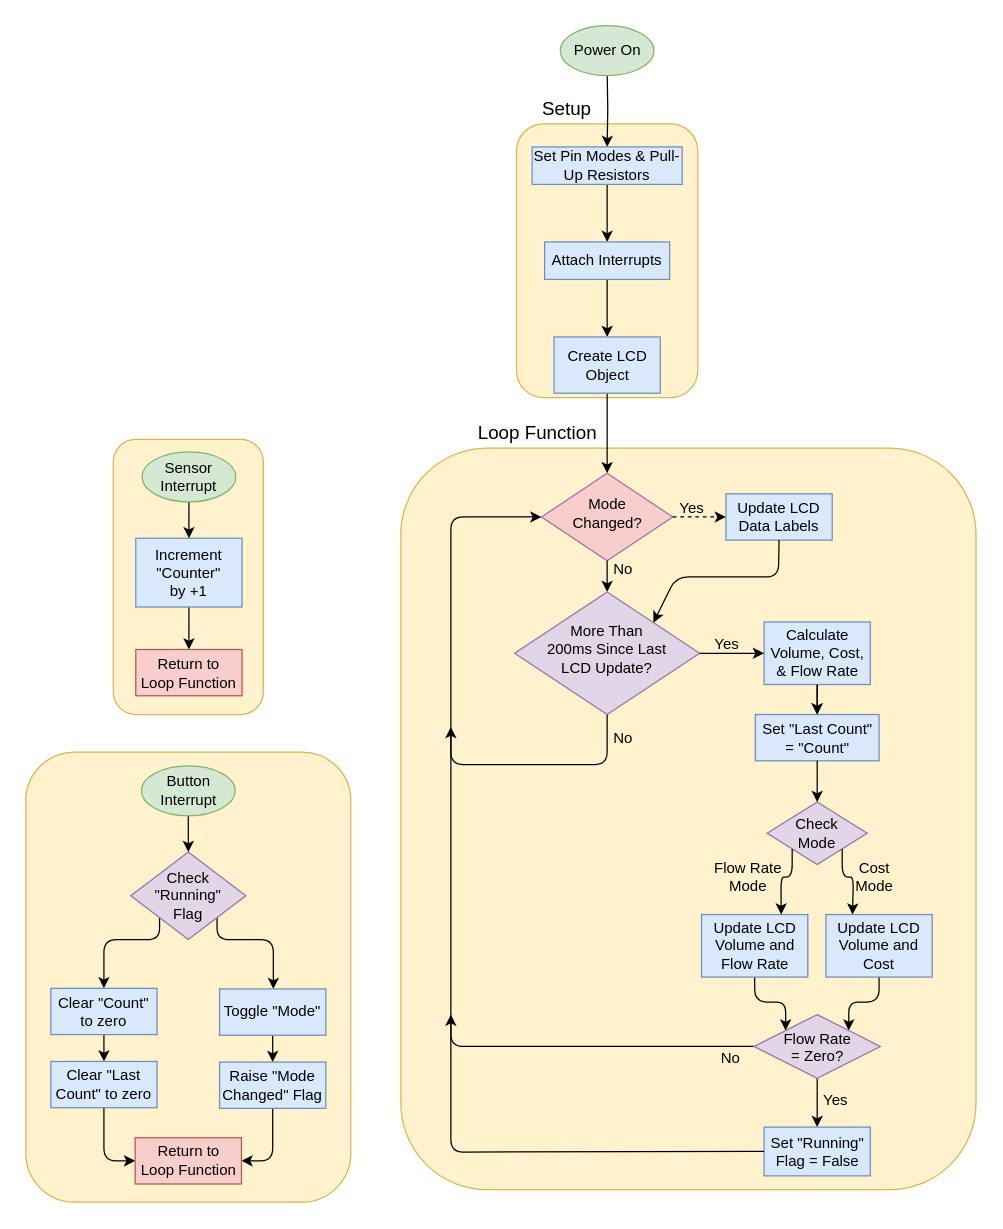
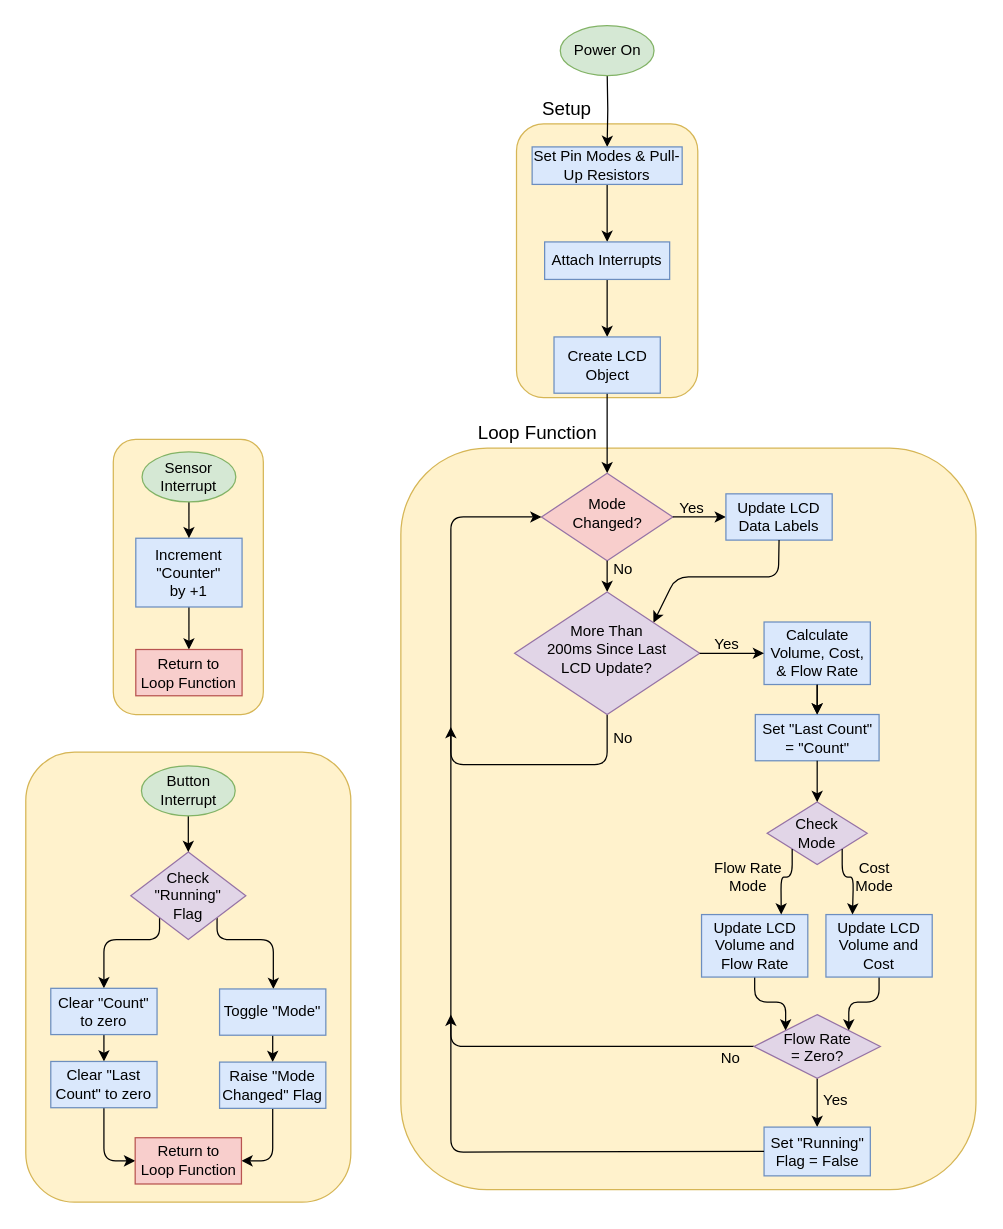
(696, 517) -> (696, 517)
